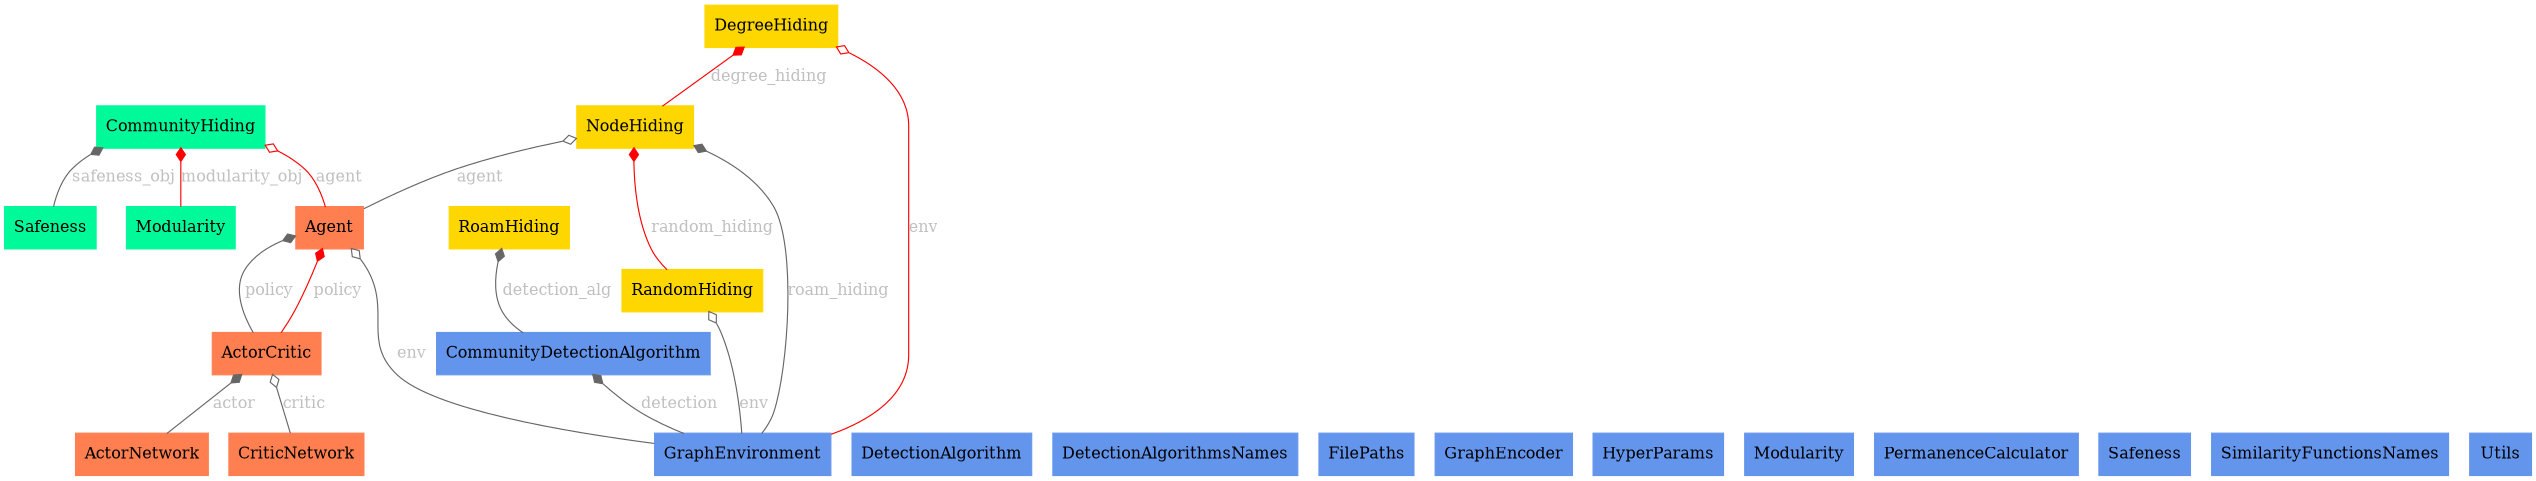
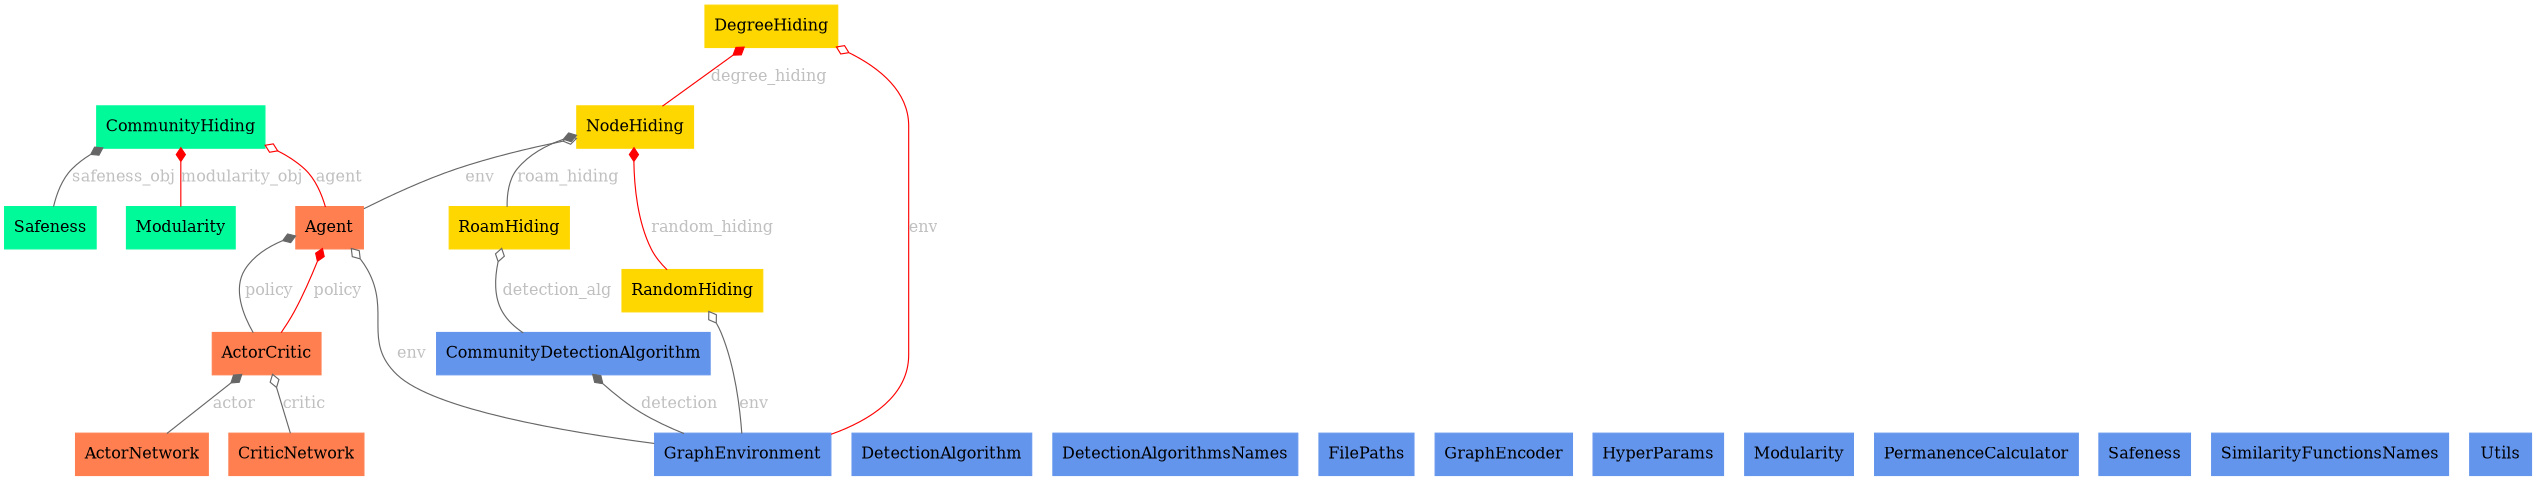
(480, 177) -> (480, 177)
(788, 277) -> (522, 163)
(498, 302) -> (498, 302)
